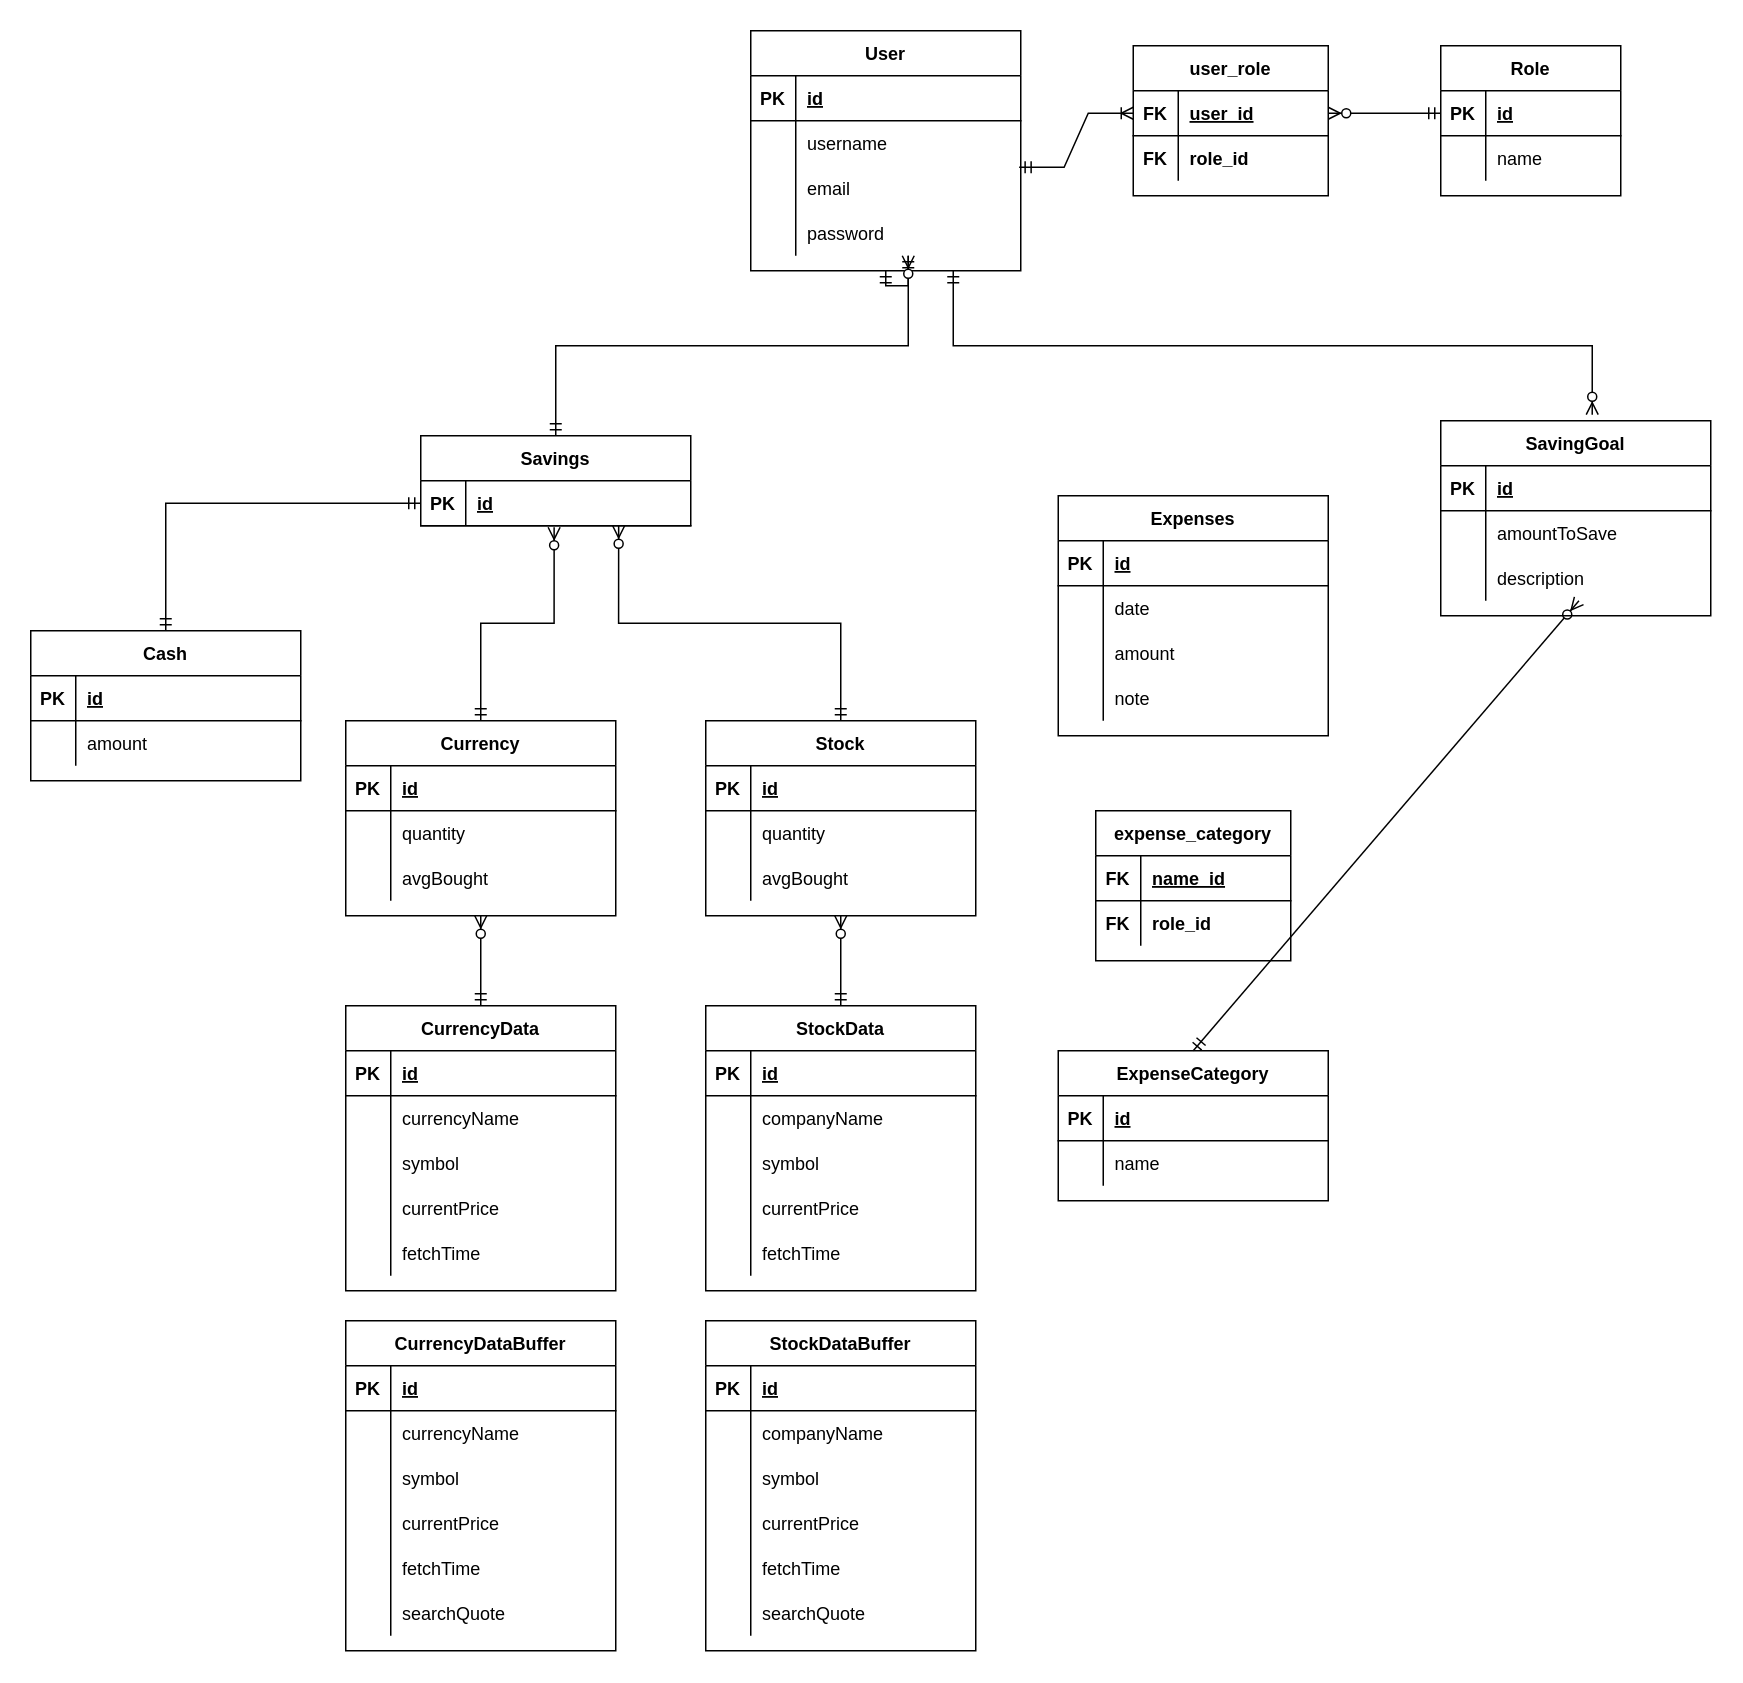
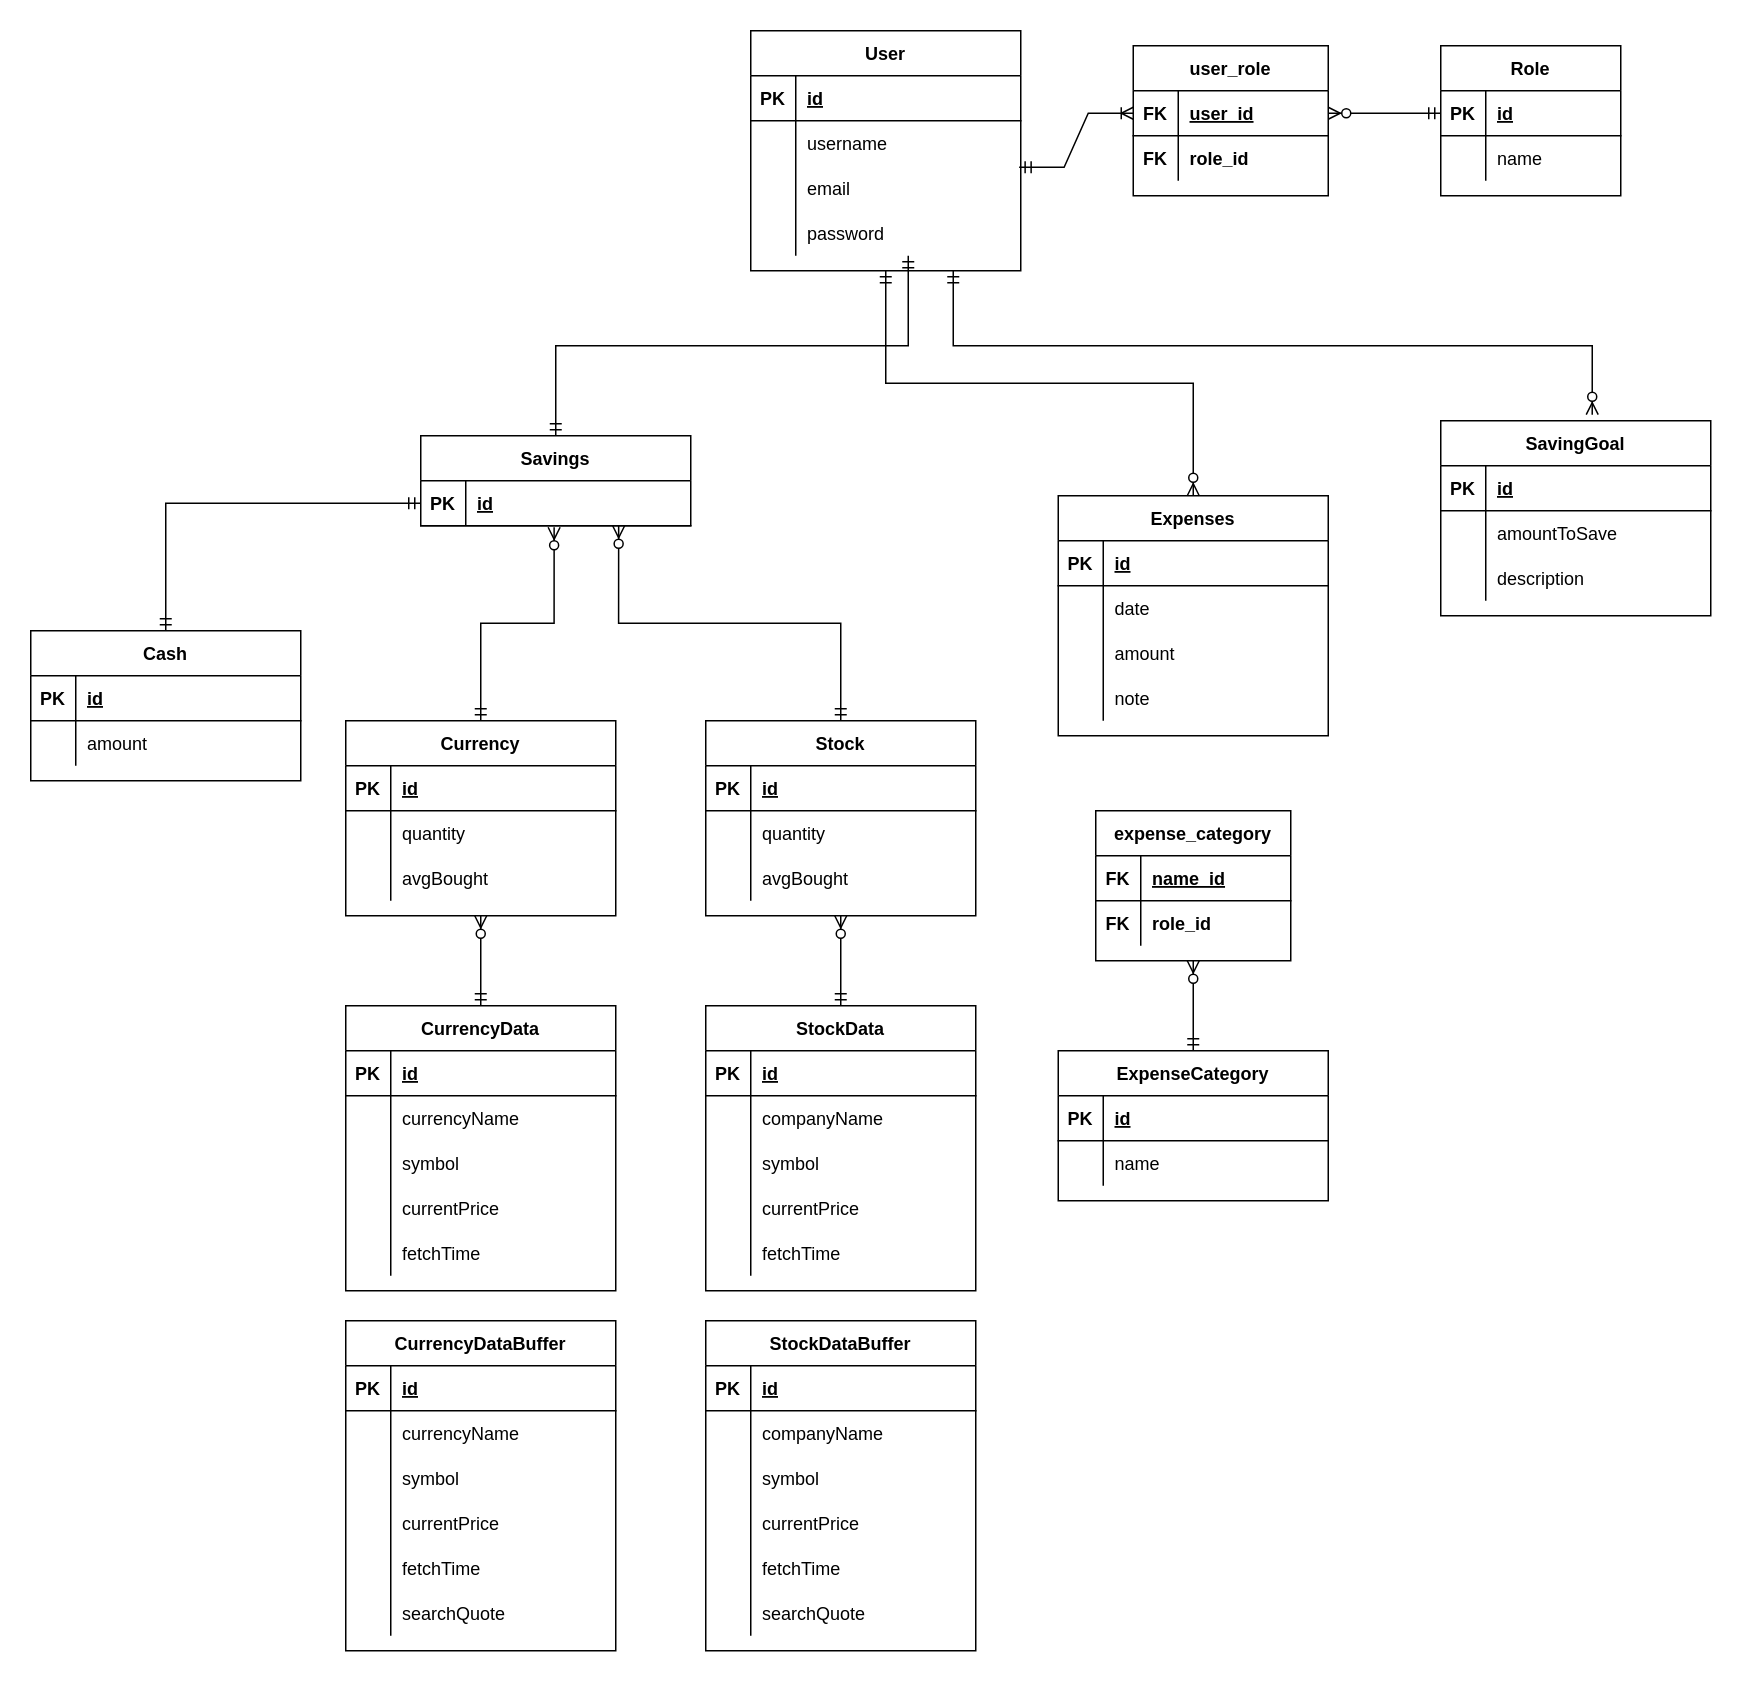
(894, 286) -> (1045, 383)
(1436, 768) -> (1193, 1007)
